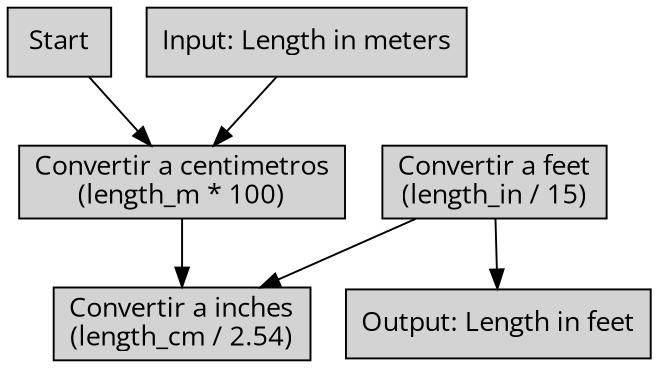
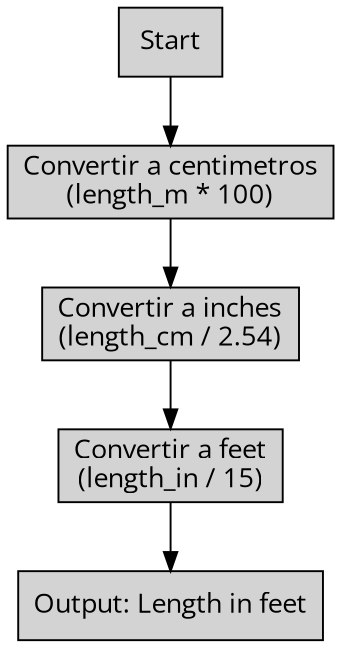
(307, 42) -> none
(347, 249) -> (171, 385)
